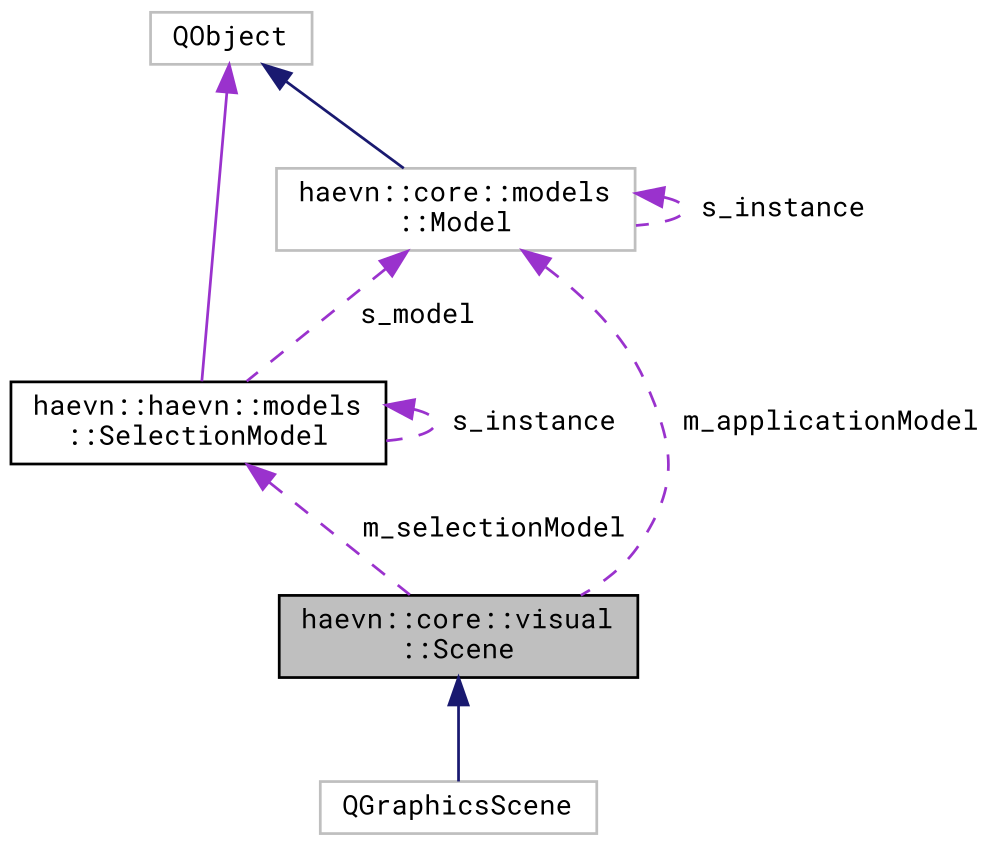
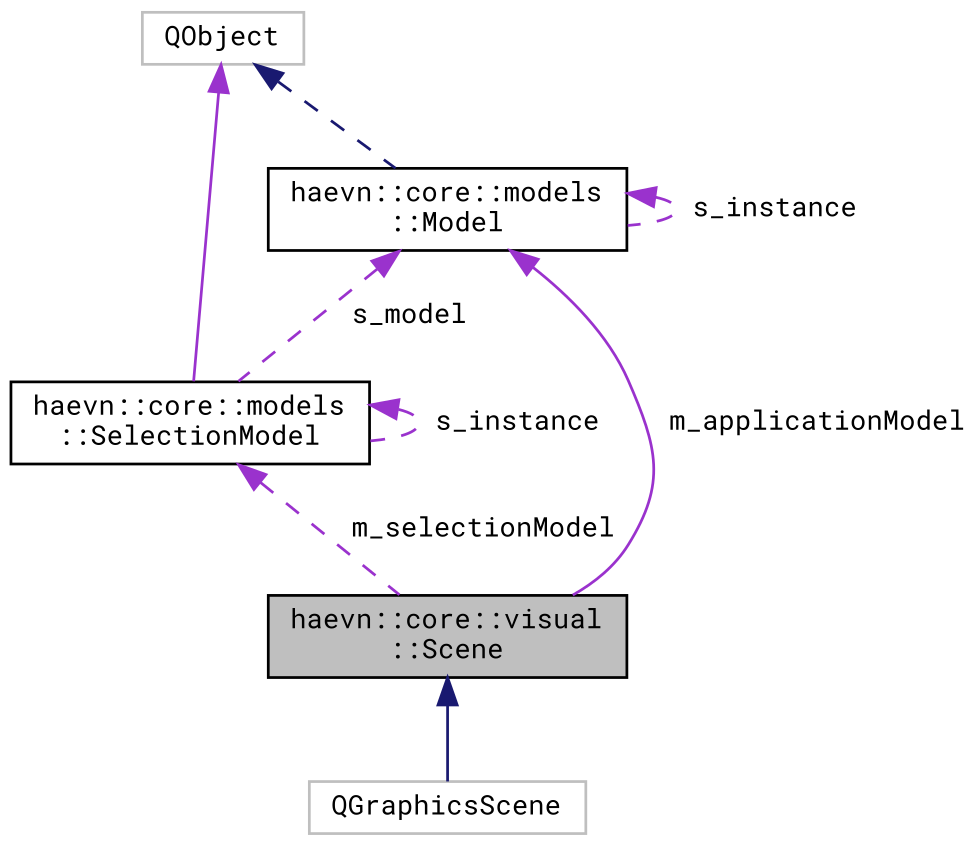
(345, 125) -> (337, 125)
(456, 209) -> (448, 209)
(198, 423) -> (190, 423)
(663, 427) -> (646, 427)
